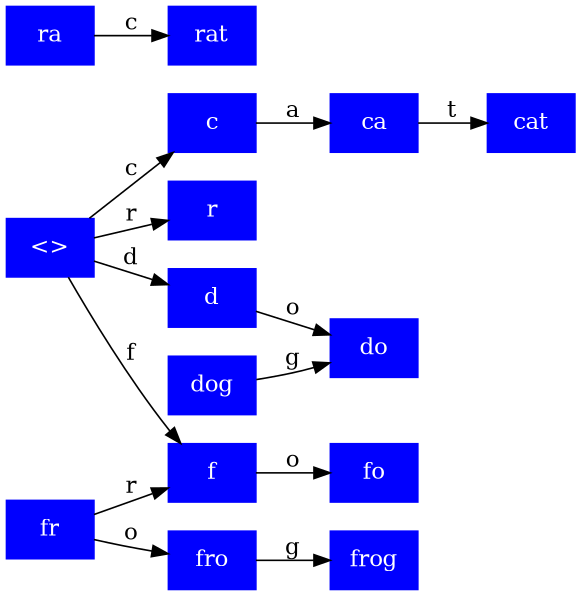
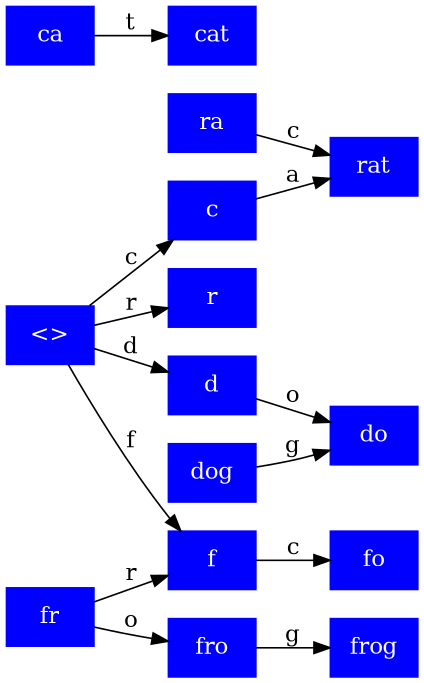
(285, 123) -> (285, 191)
(293, 461) -> (293, 548)
